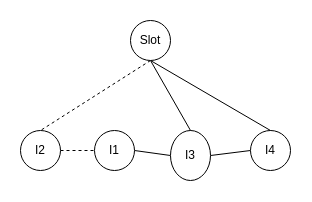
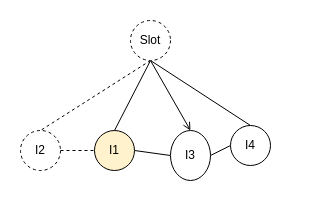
(151, 41) -> (151, 41)
none -> (132, 96)
(188, 126) -> (188, 126)
(41, 151) -> (41, 151)
(115, 151) -> (115, 151)
(271, 151) -> (251, 146)
